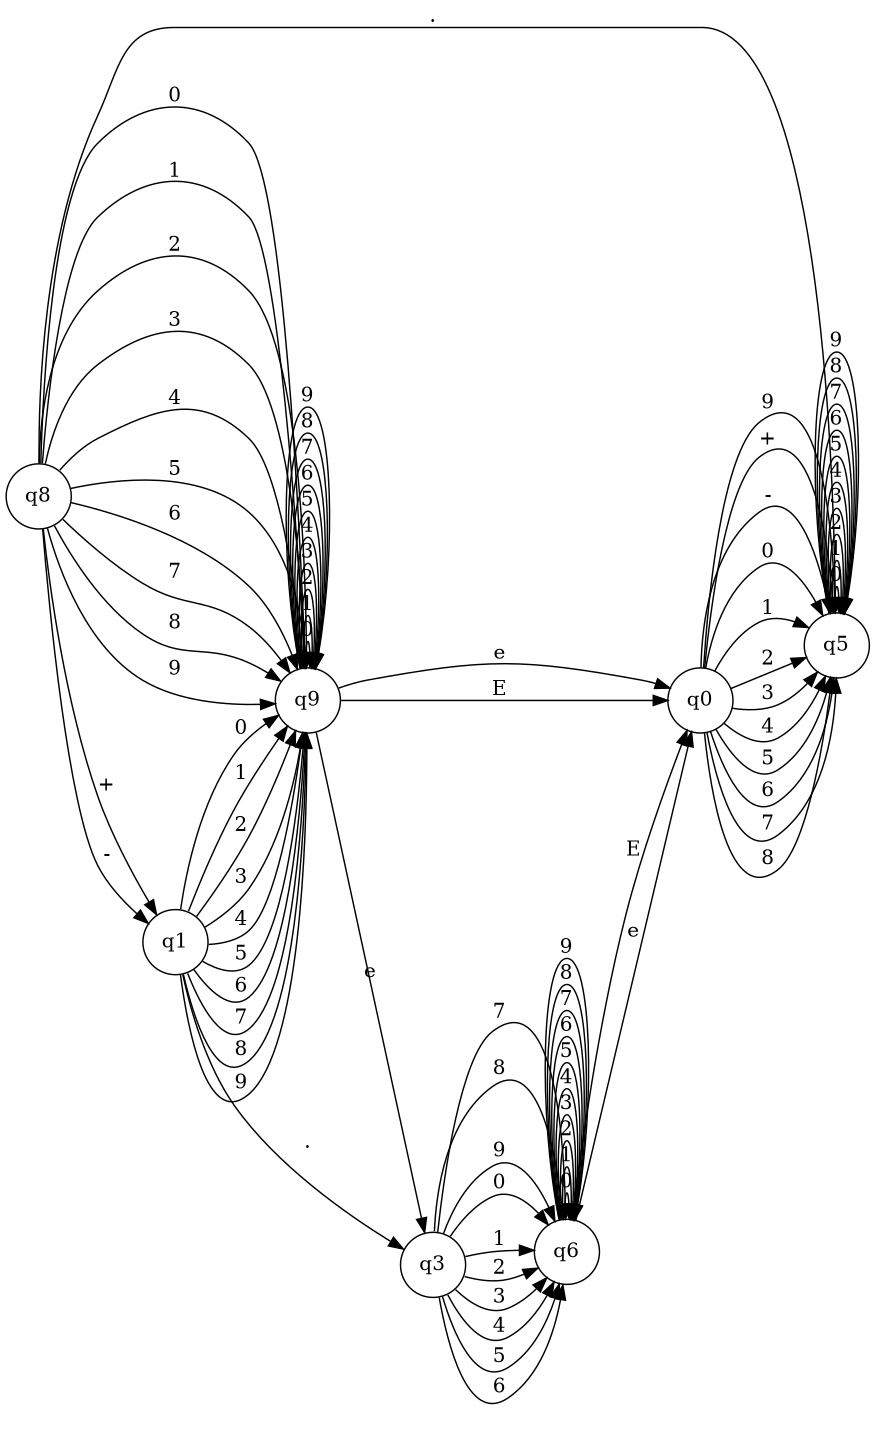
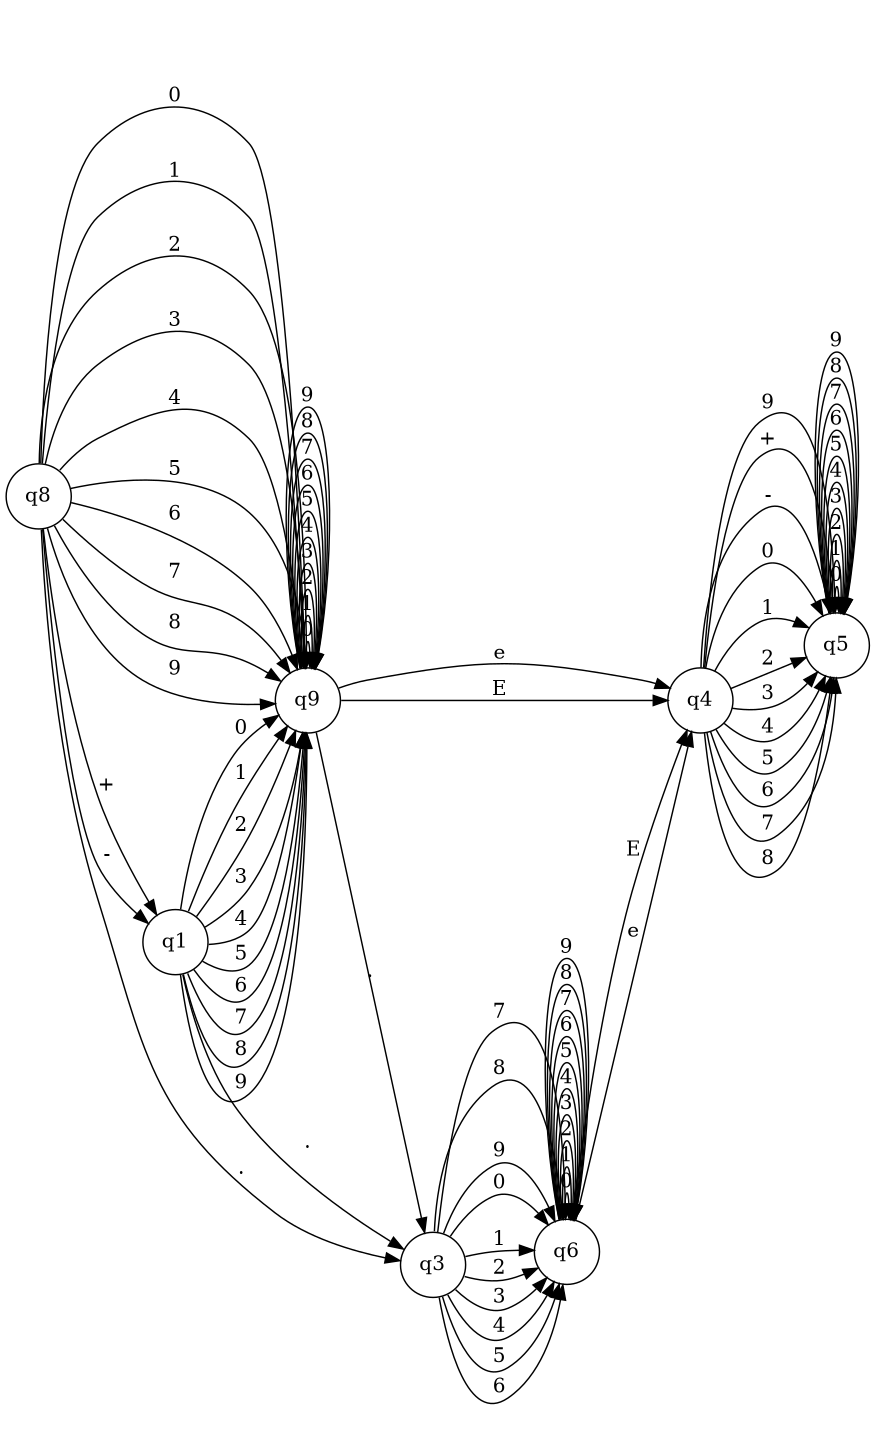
(502, 27) -> (114, 954)
(700, 700) -> (700, 700)
(370, 972) -> (370, 972)
